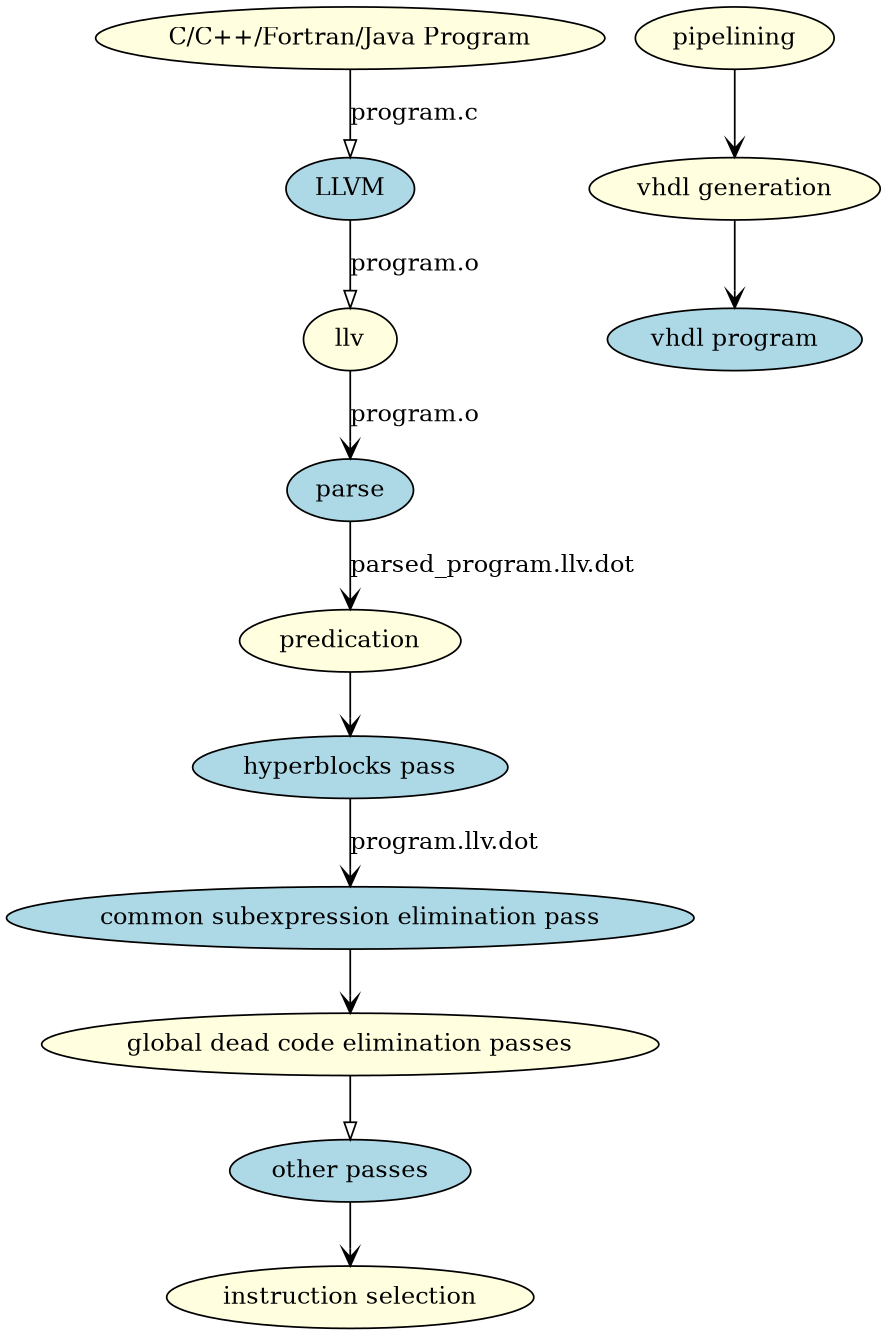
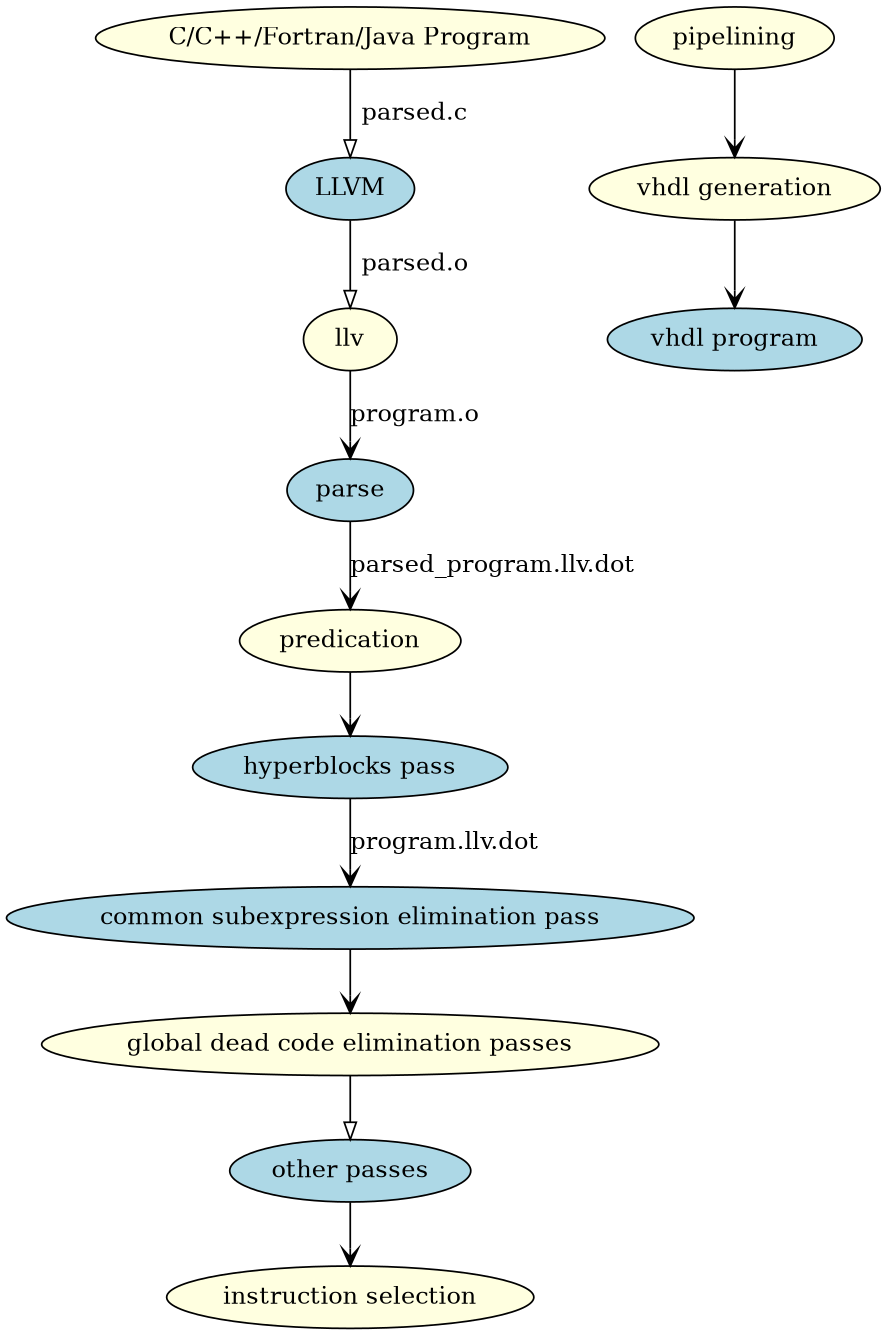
(414, 113) -> (414, 113)
(415, 264) -> (415, 264)
